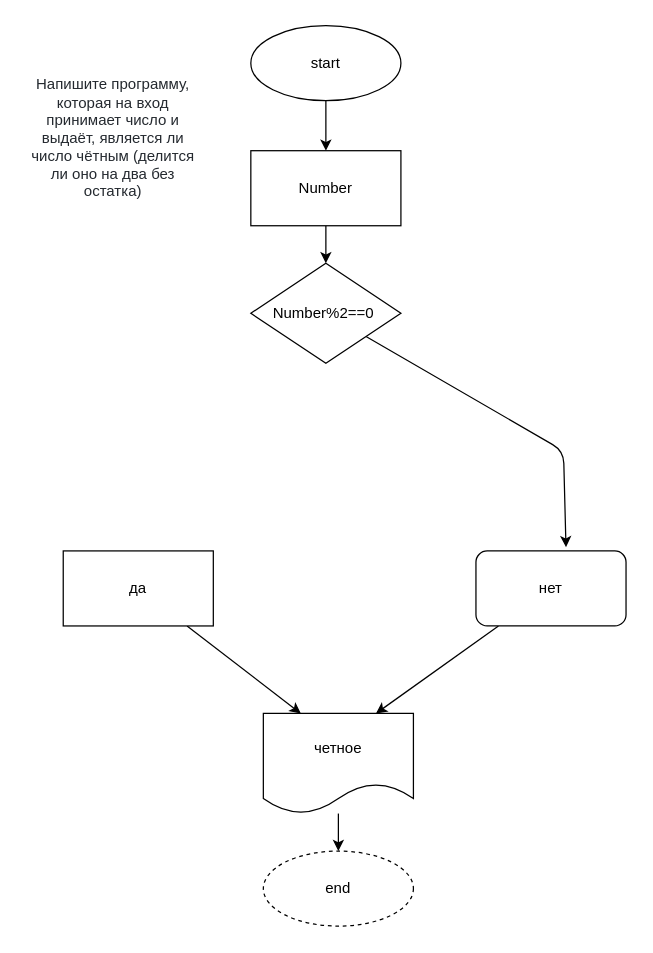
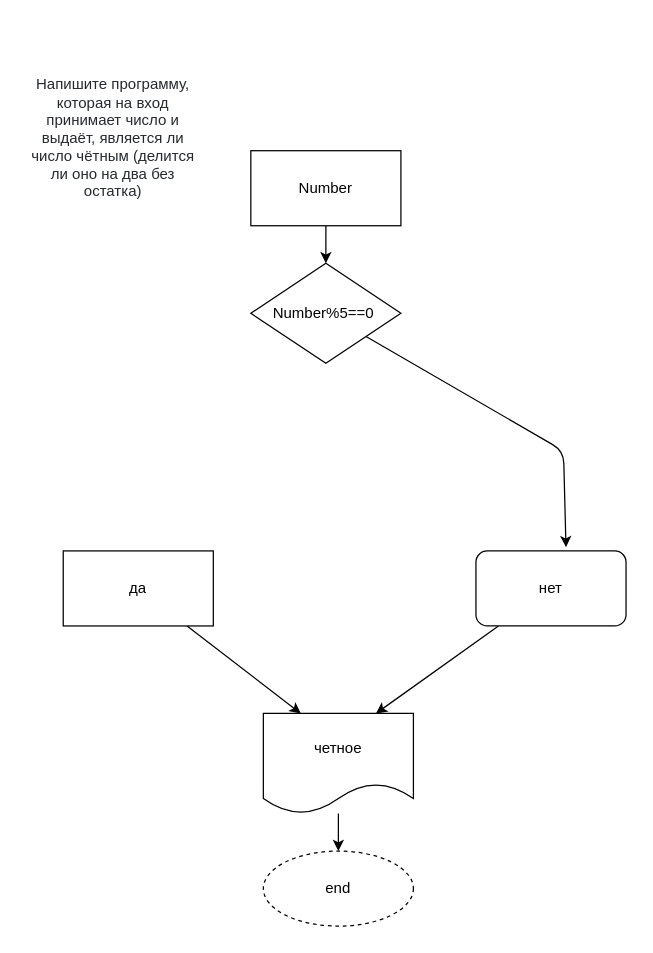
(326, 63) -> none
(326, 122) -> none
(326, 313) -> (326, 313)
